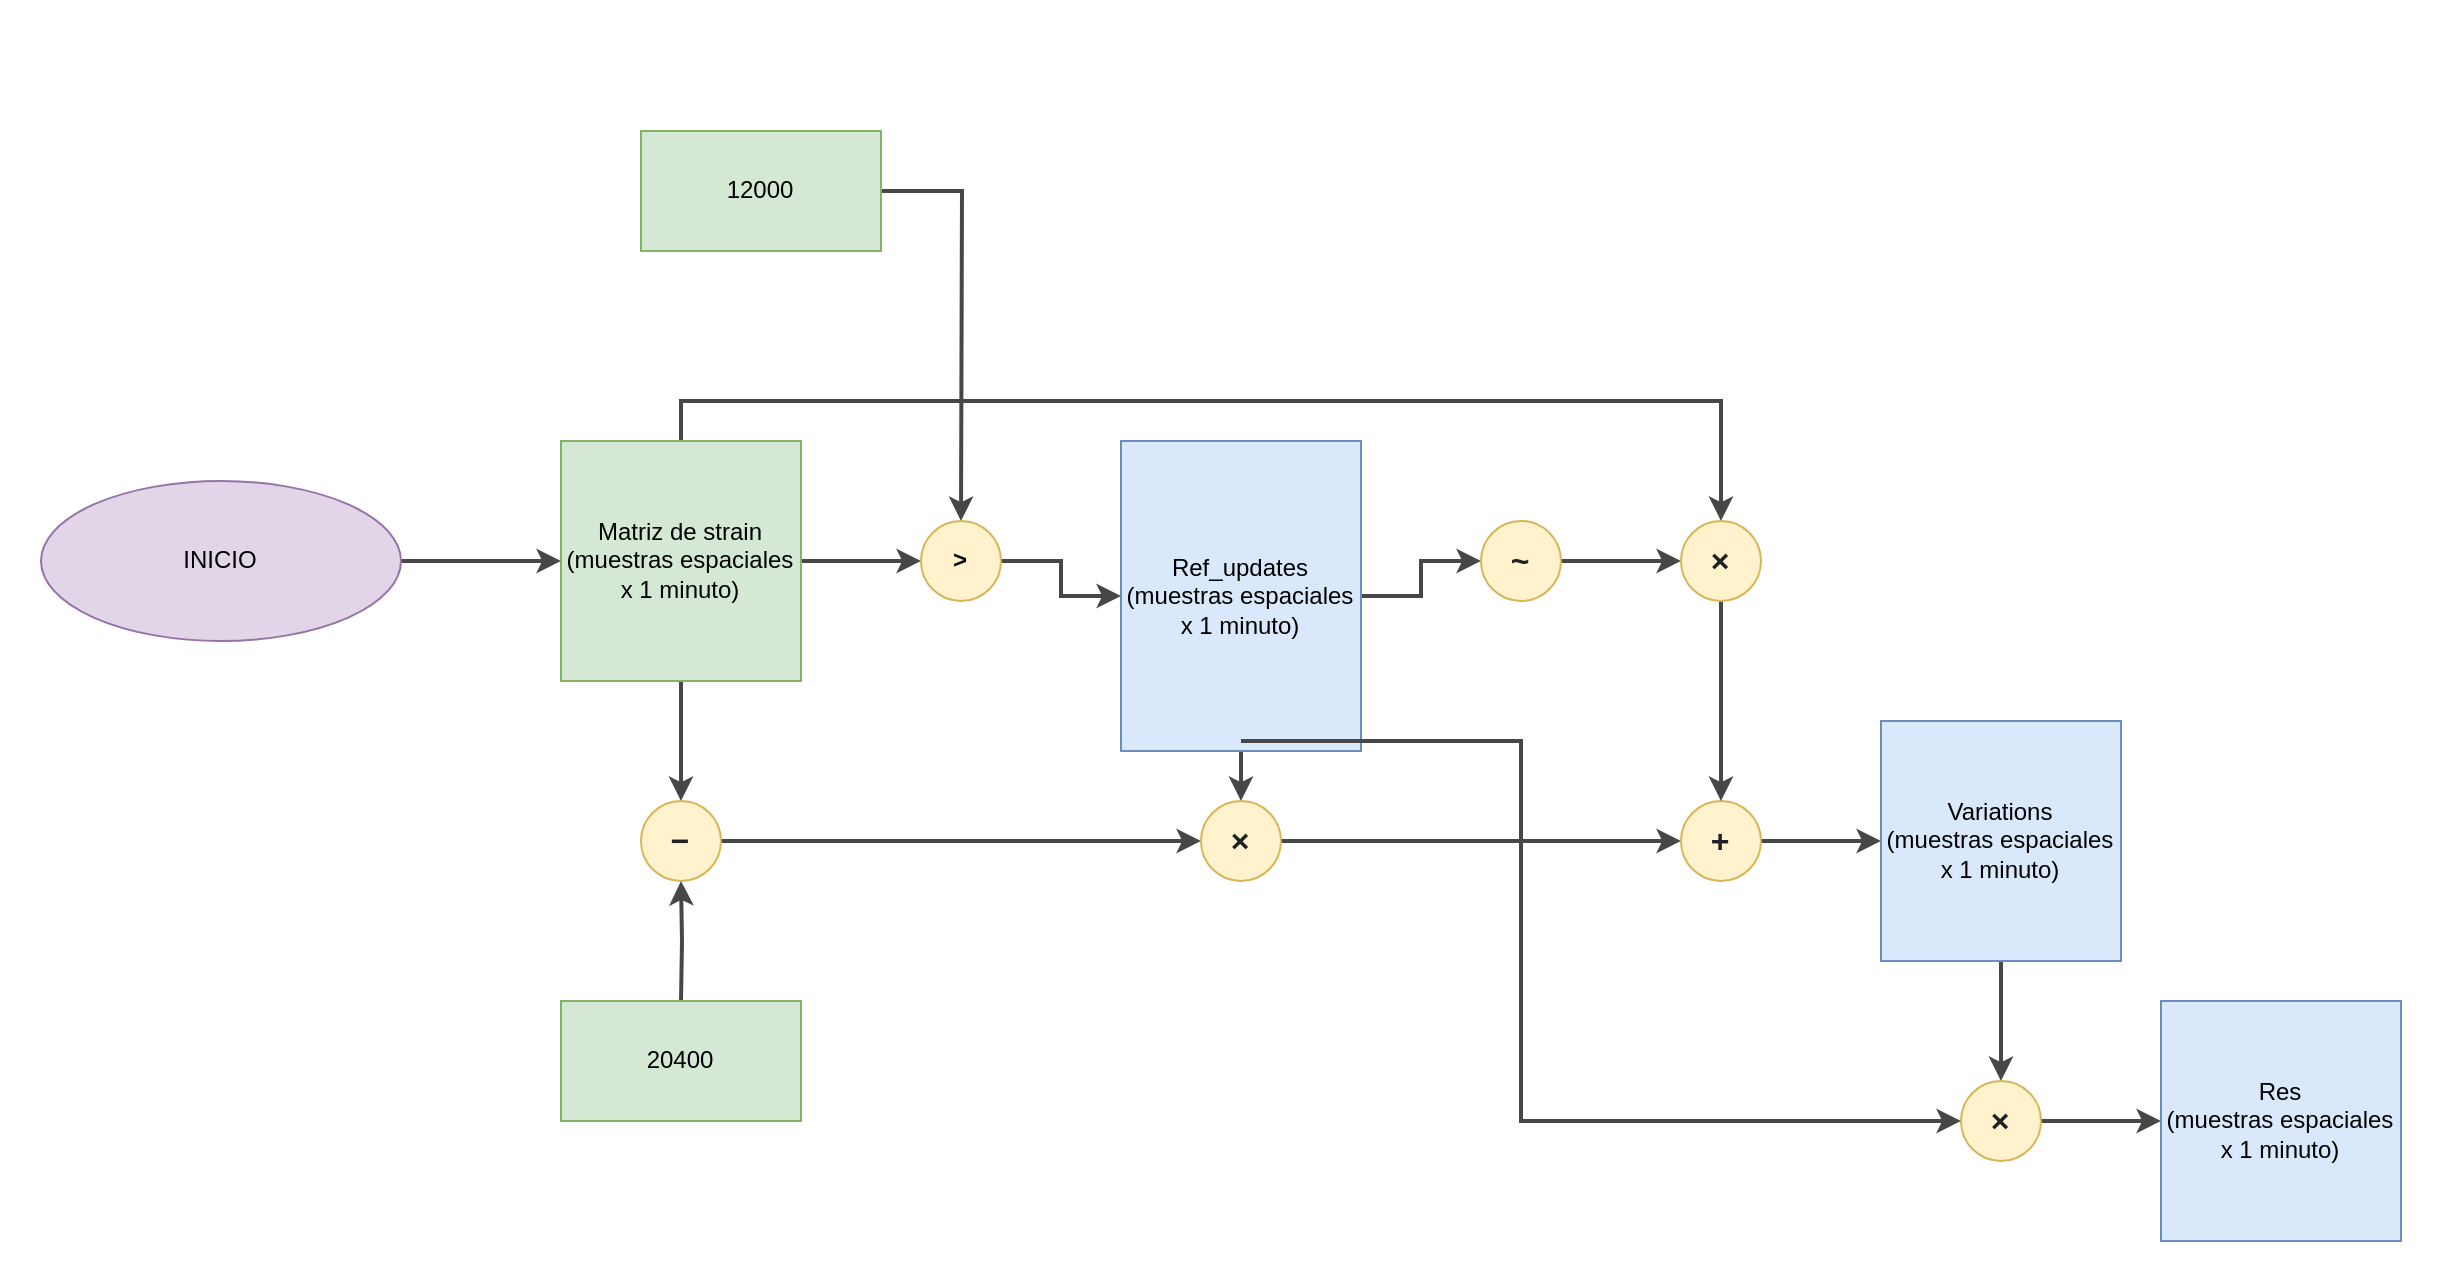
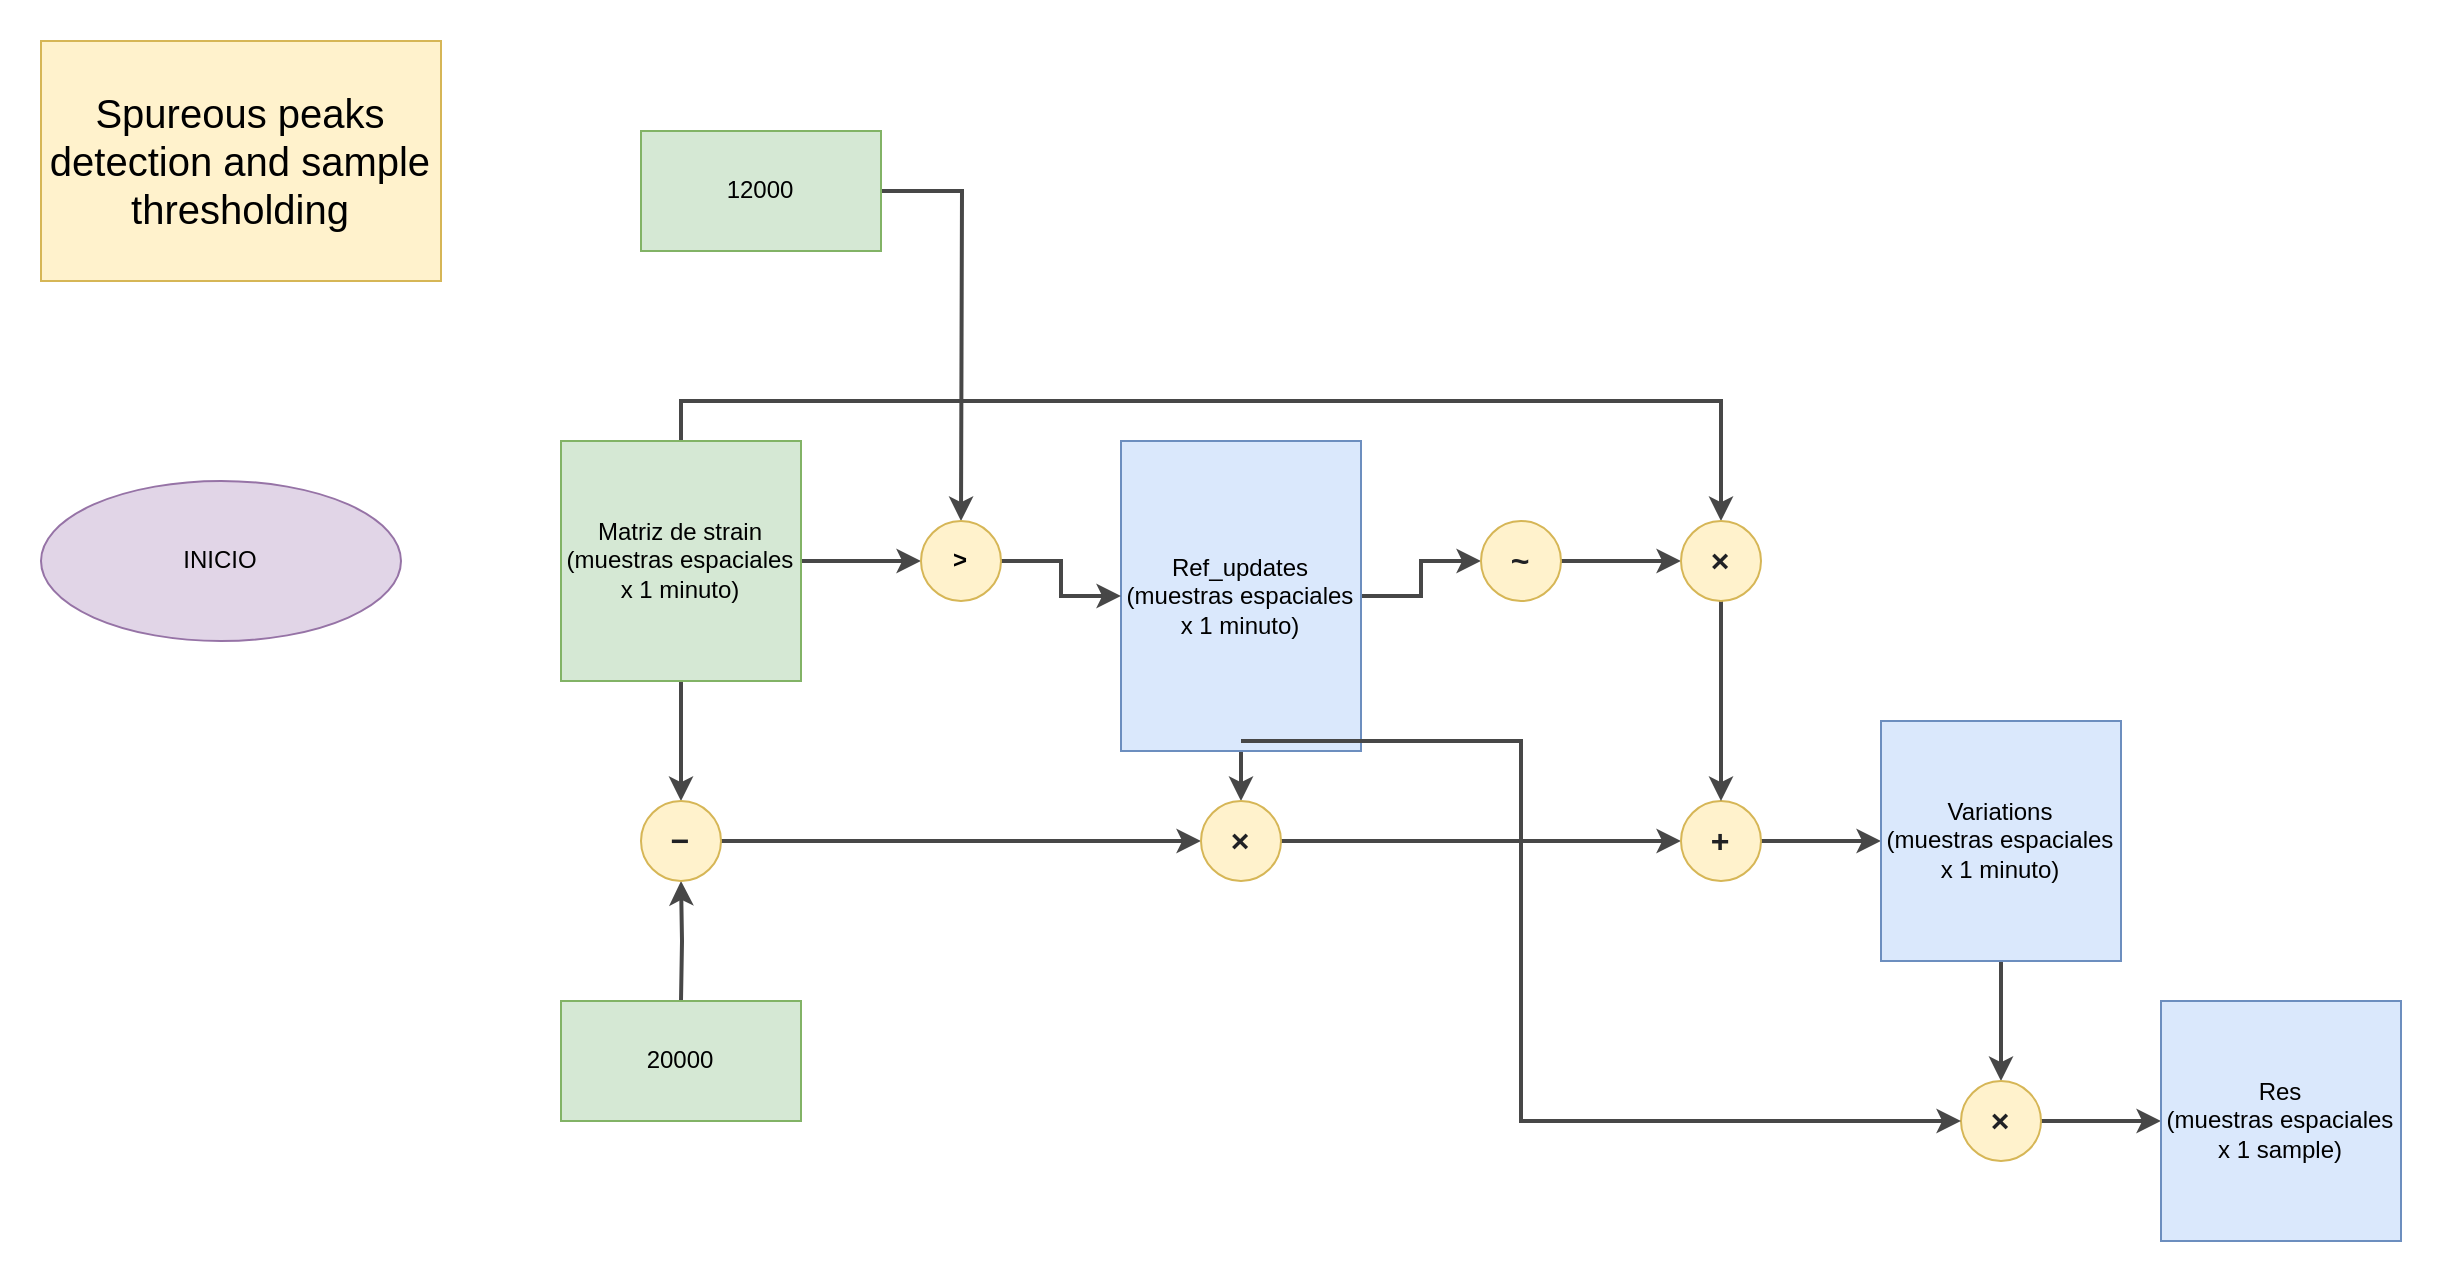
none -> (241, 161)
(472, 561) -> none
(681, 1061) -> (681, 1061)
(2281, 1121) -> (2281, 1121)
